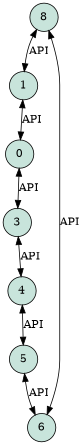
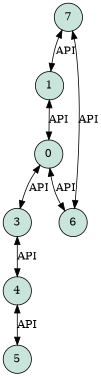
(44, 17) -> (68, 17)
(28, 395) -> (55, 191)
